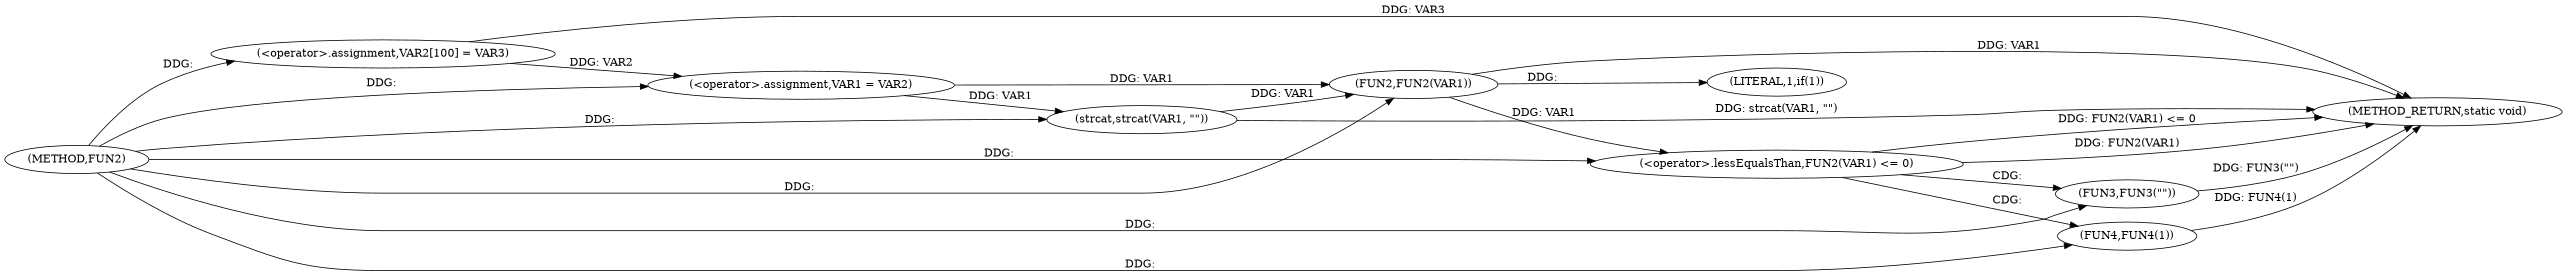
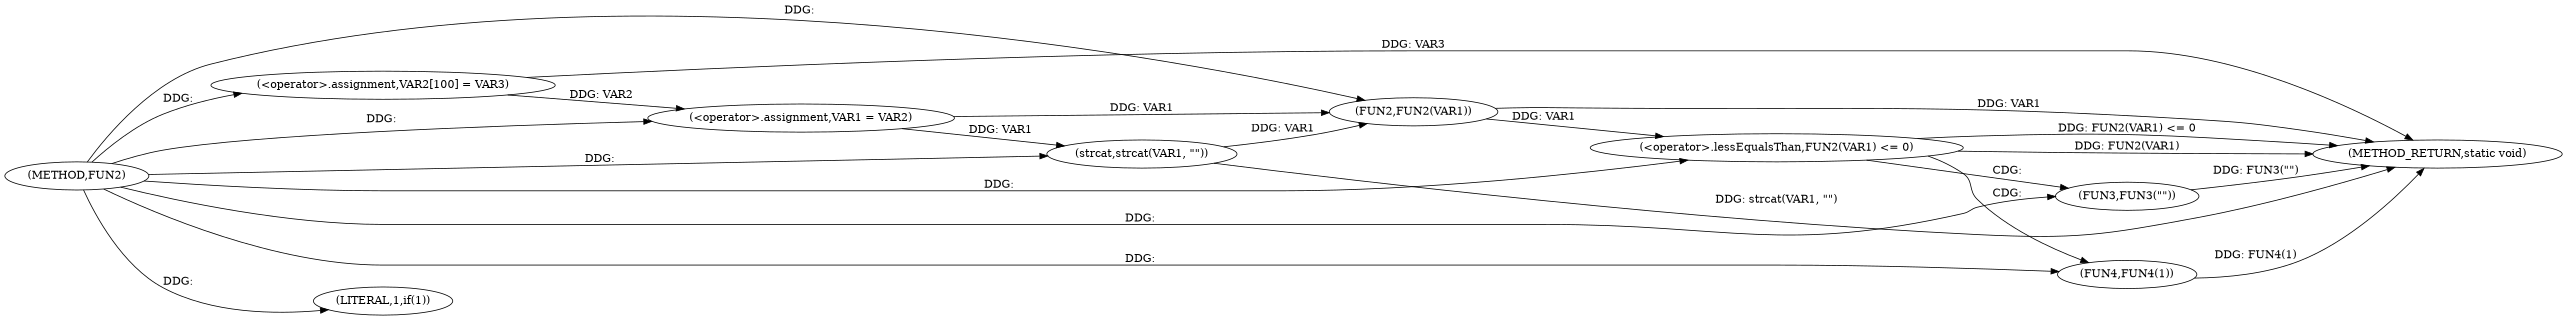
(1598, 83) -> (178, 295)
